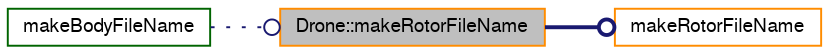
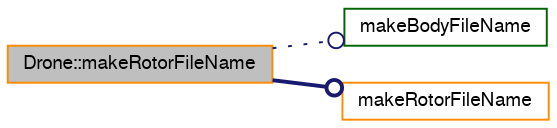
(237, 27) -> (300, 45)
